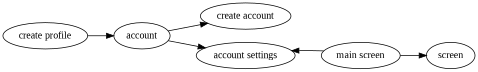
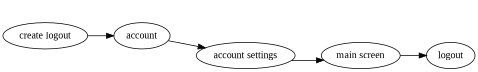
(246, 16) -> none
(45, 36) -> (45, 36)
(311, 51) -> (304, 60)
(451, 56) -> (451, 56)
